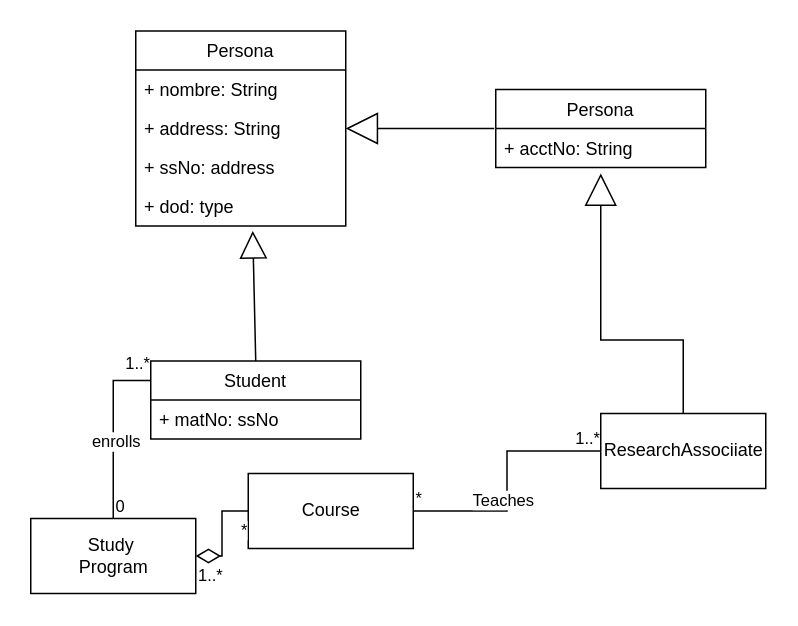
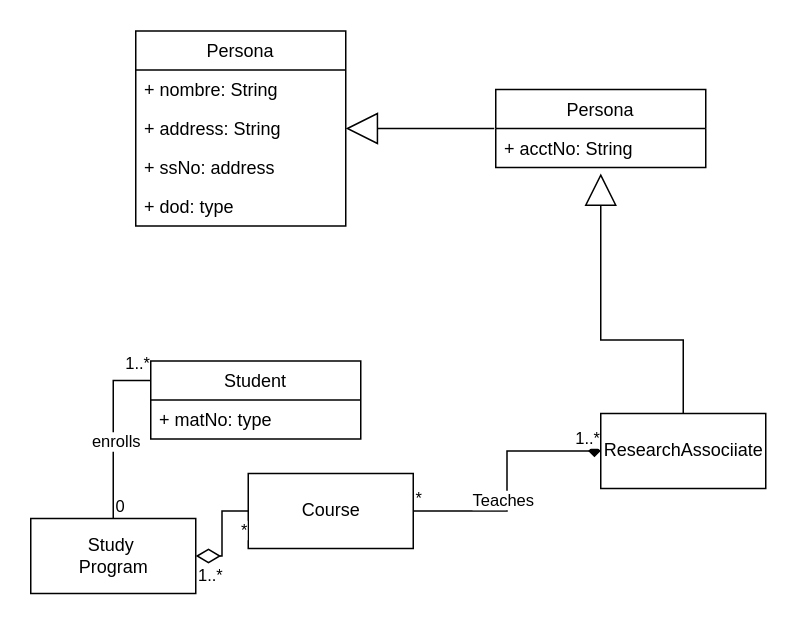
(255, 308) -> none
(218, 420) -> (218, 420)
(594, 451) -> (588, 451)
